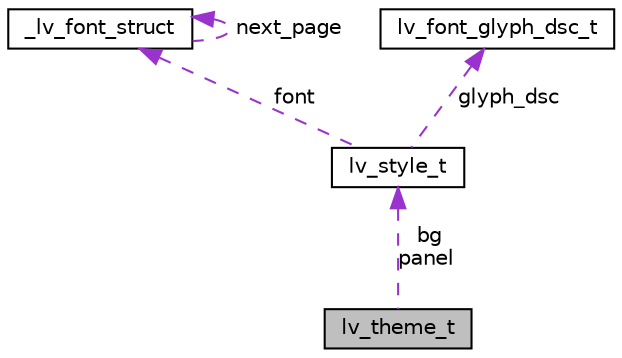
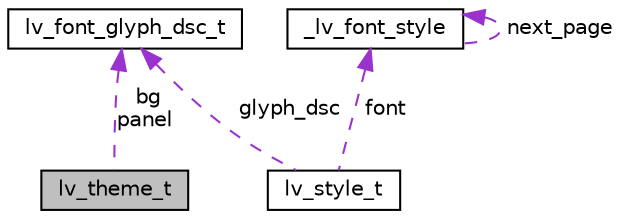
(100, 29) -> (375, 29)
(398, 259) -> (115, 120)
